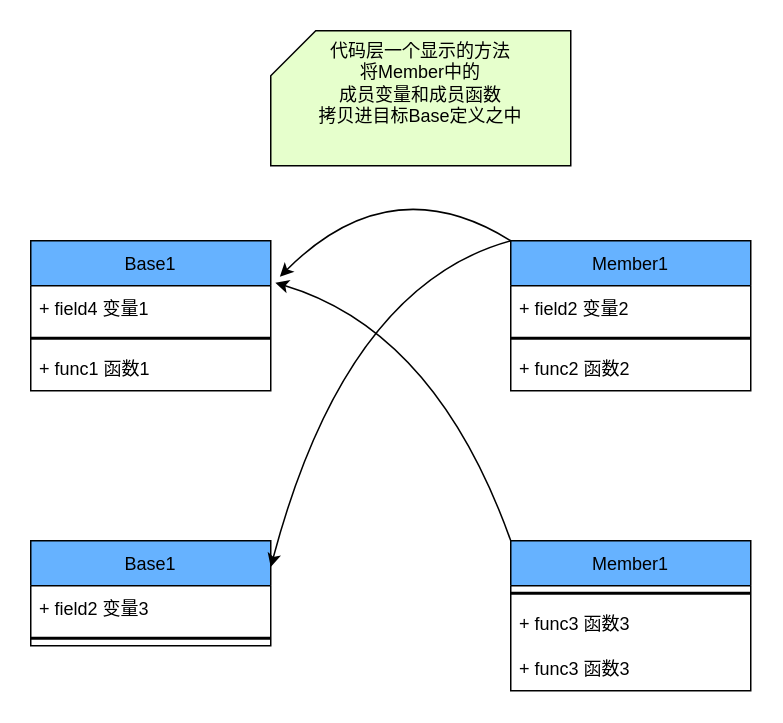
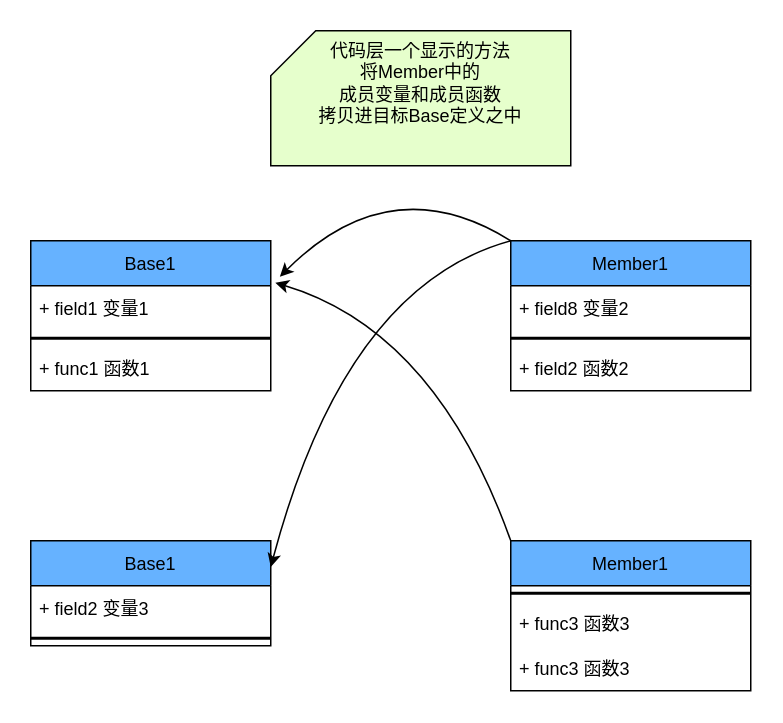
(98, 309) -> (98, 309)
(578, 309) -> (578, 309)
(578, 369) -> (578, 369)
